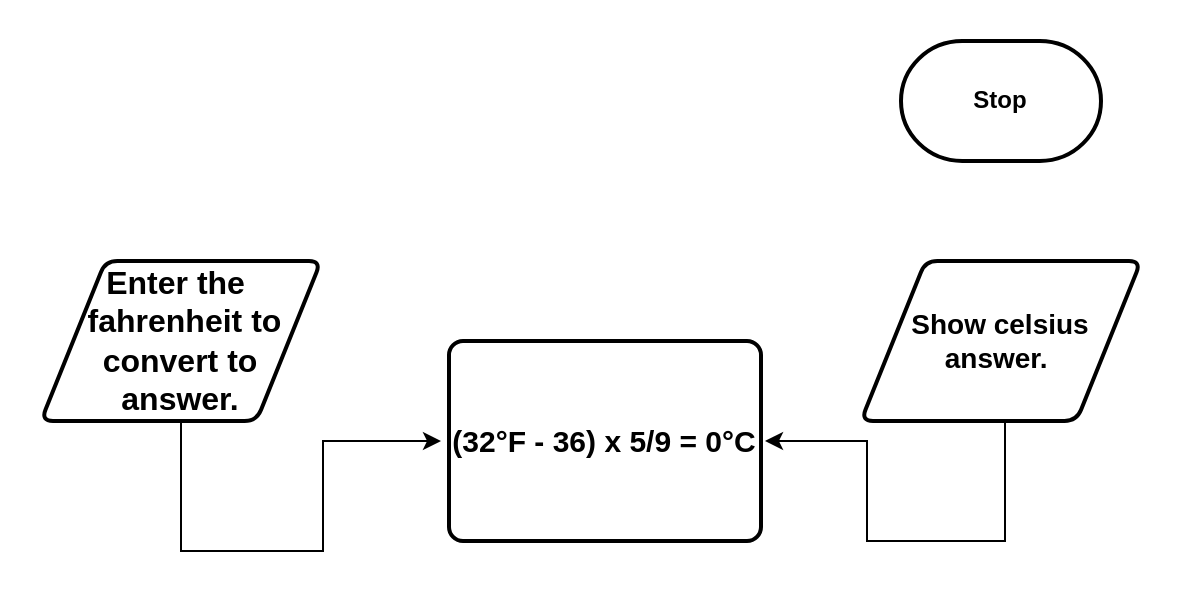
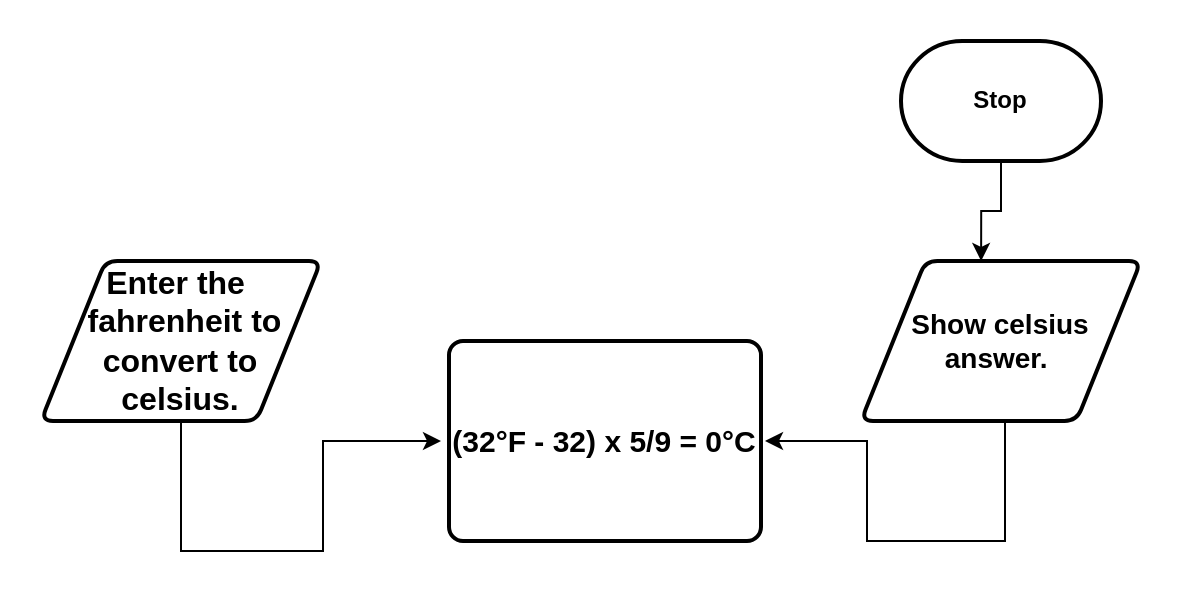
none -> (998, 211)
(181, 341) -> (181, 341)
(605, 441) -> (605, 441)
